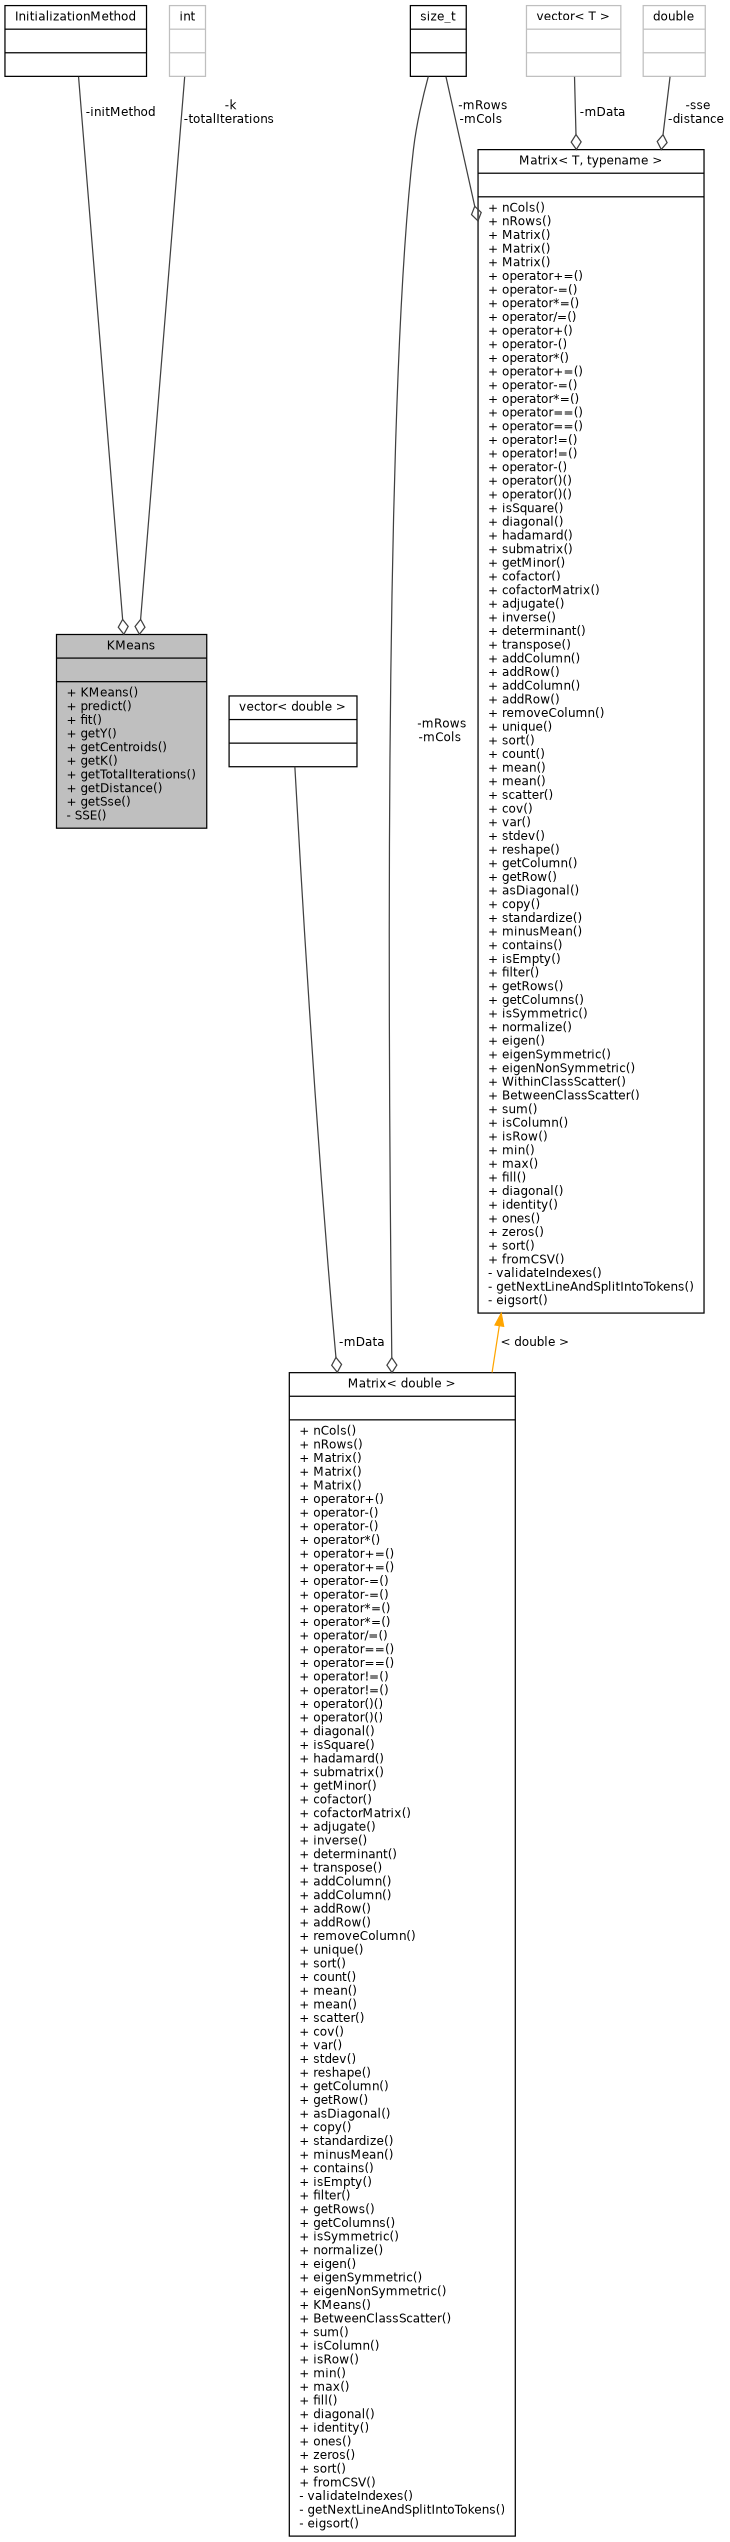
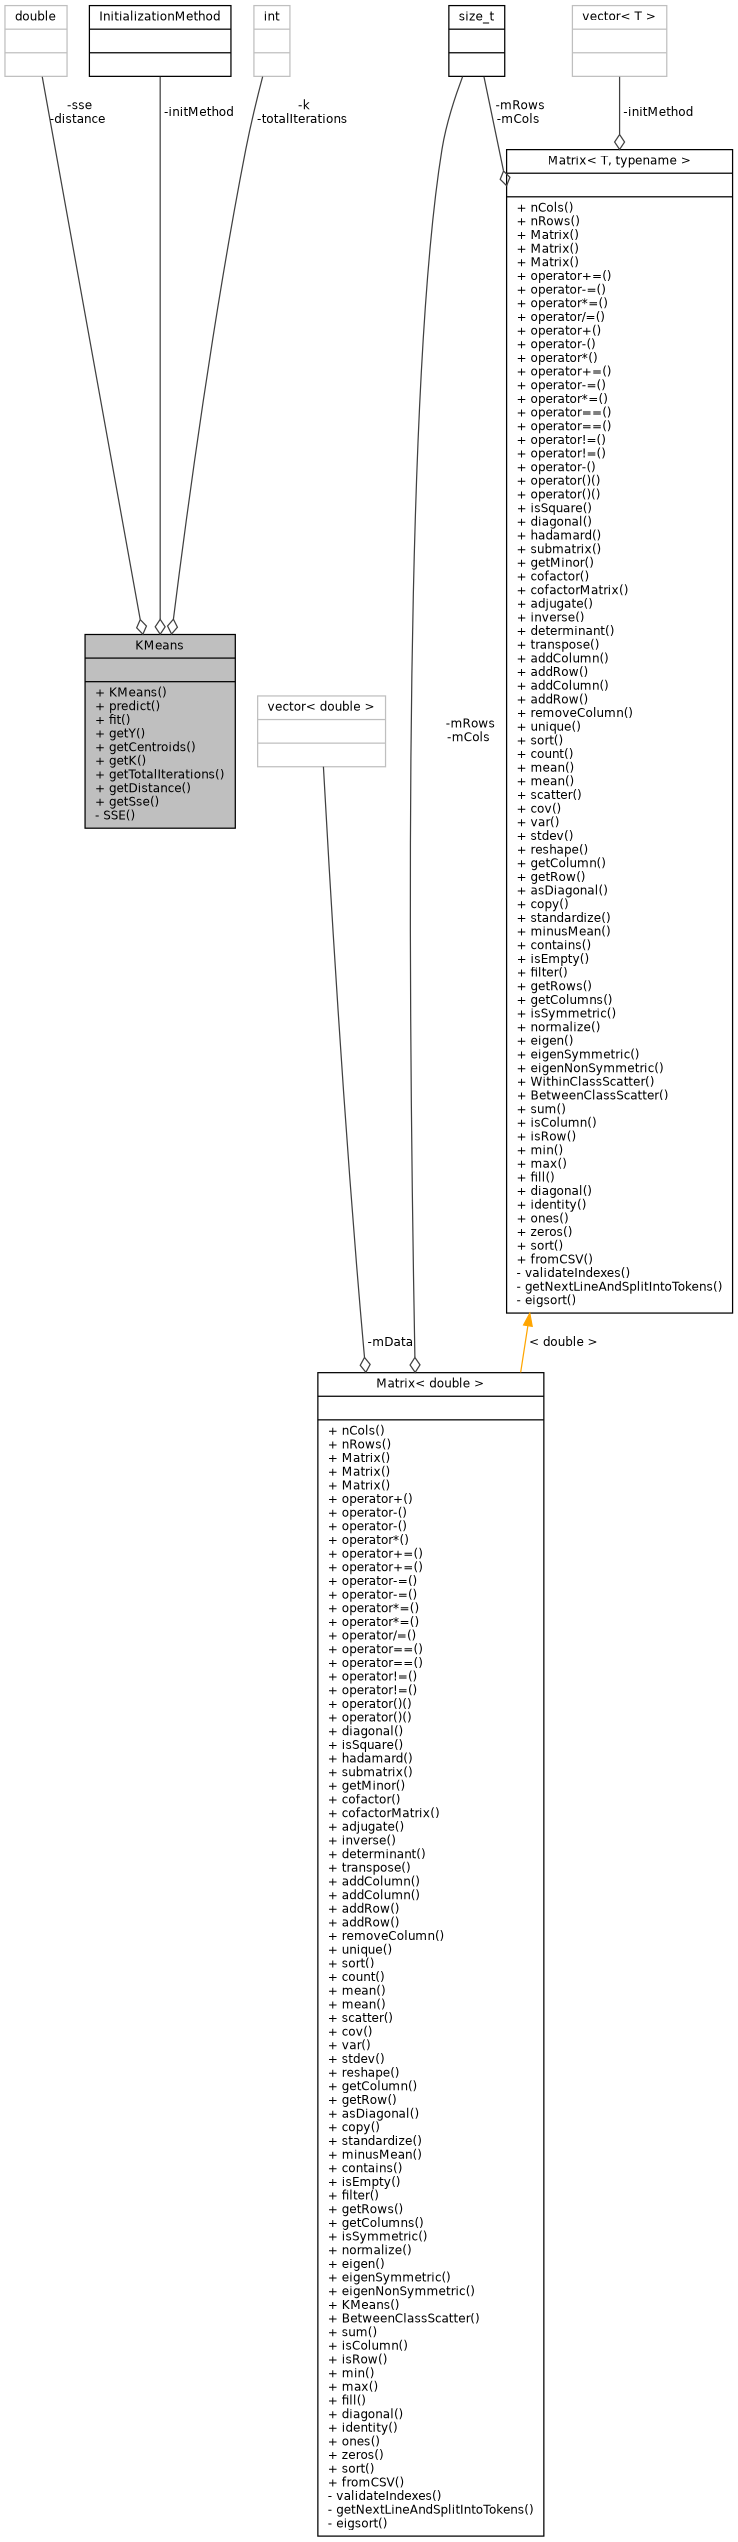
(667, 106) -> (91, 348)
(601, 113) -> (657, 113)
(293, 731) -> (322, 731)
